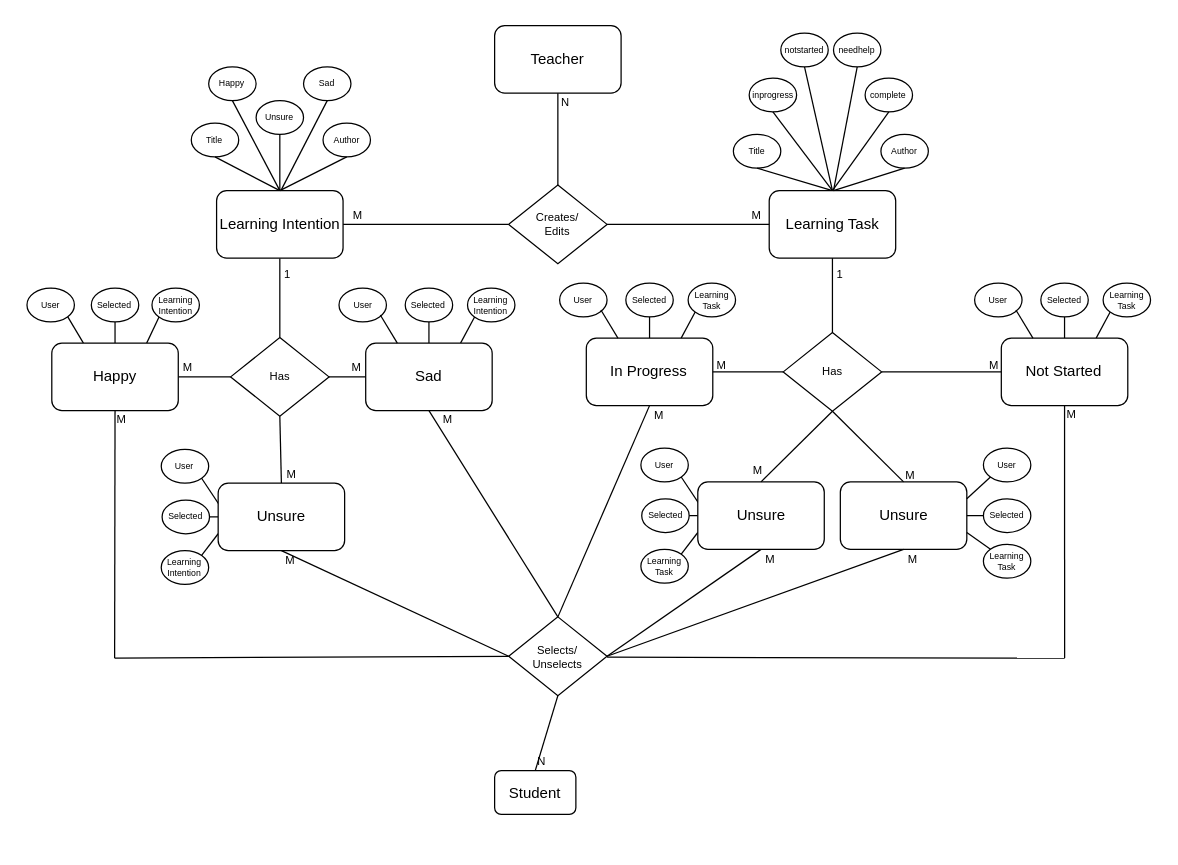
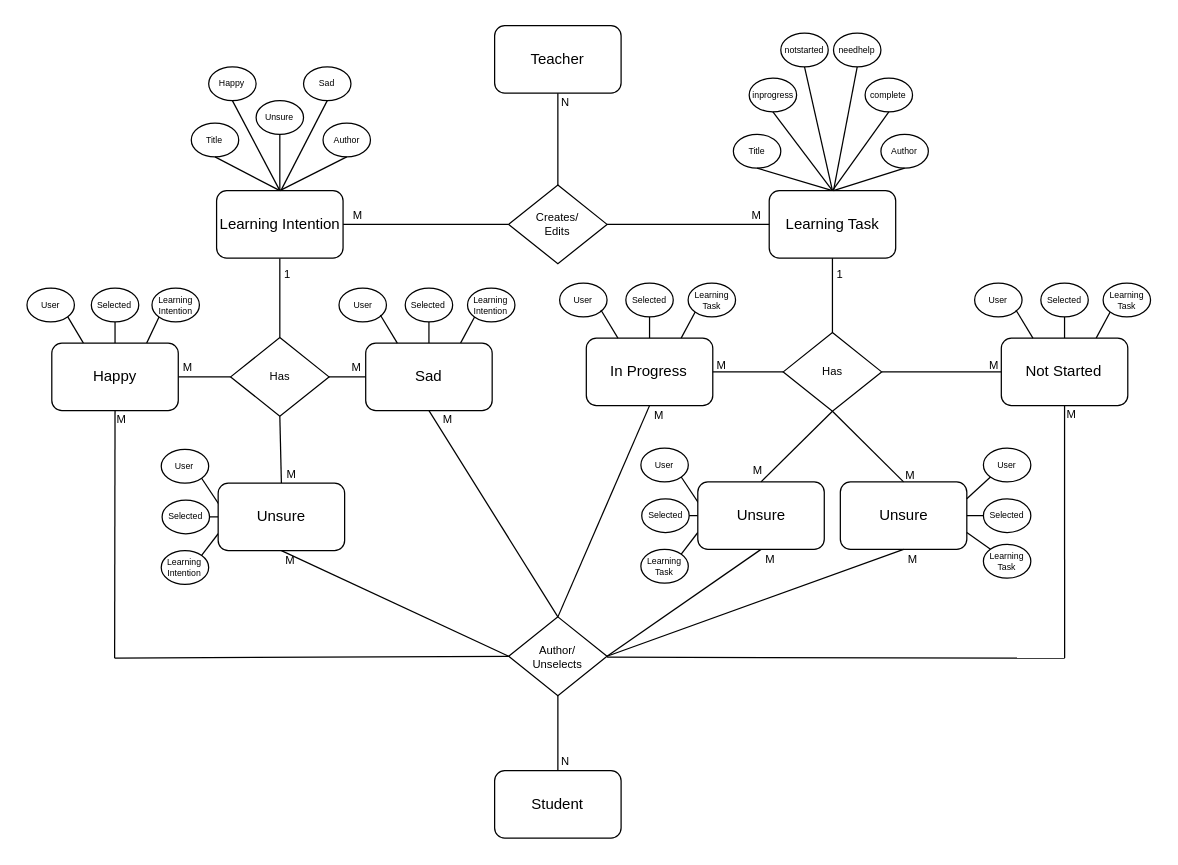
(558, 657) -> (558, 657)
(535, 793) -> (558, 804)
